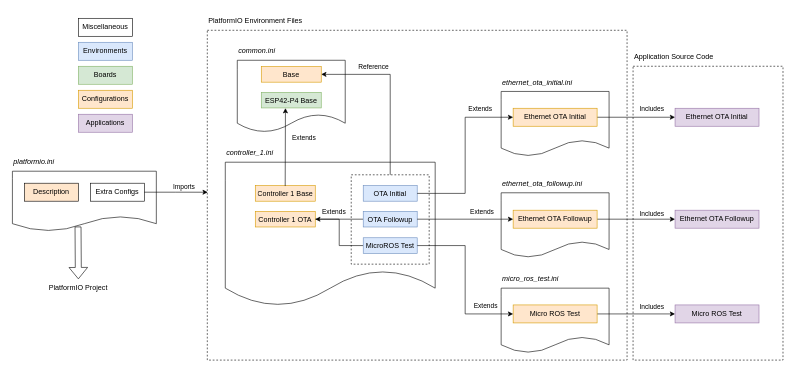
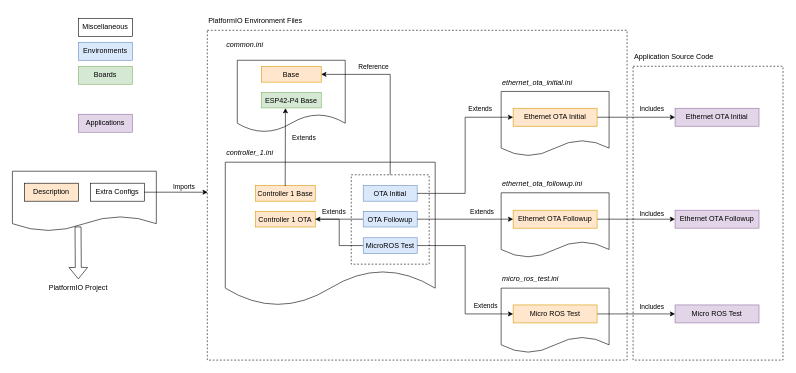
(264, 51) -> (252, 45)
(105, 99) -> none
(39, 162) -> none
